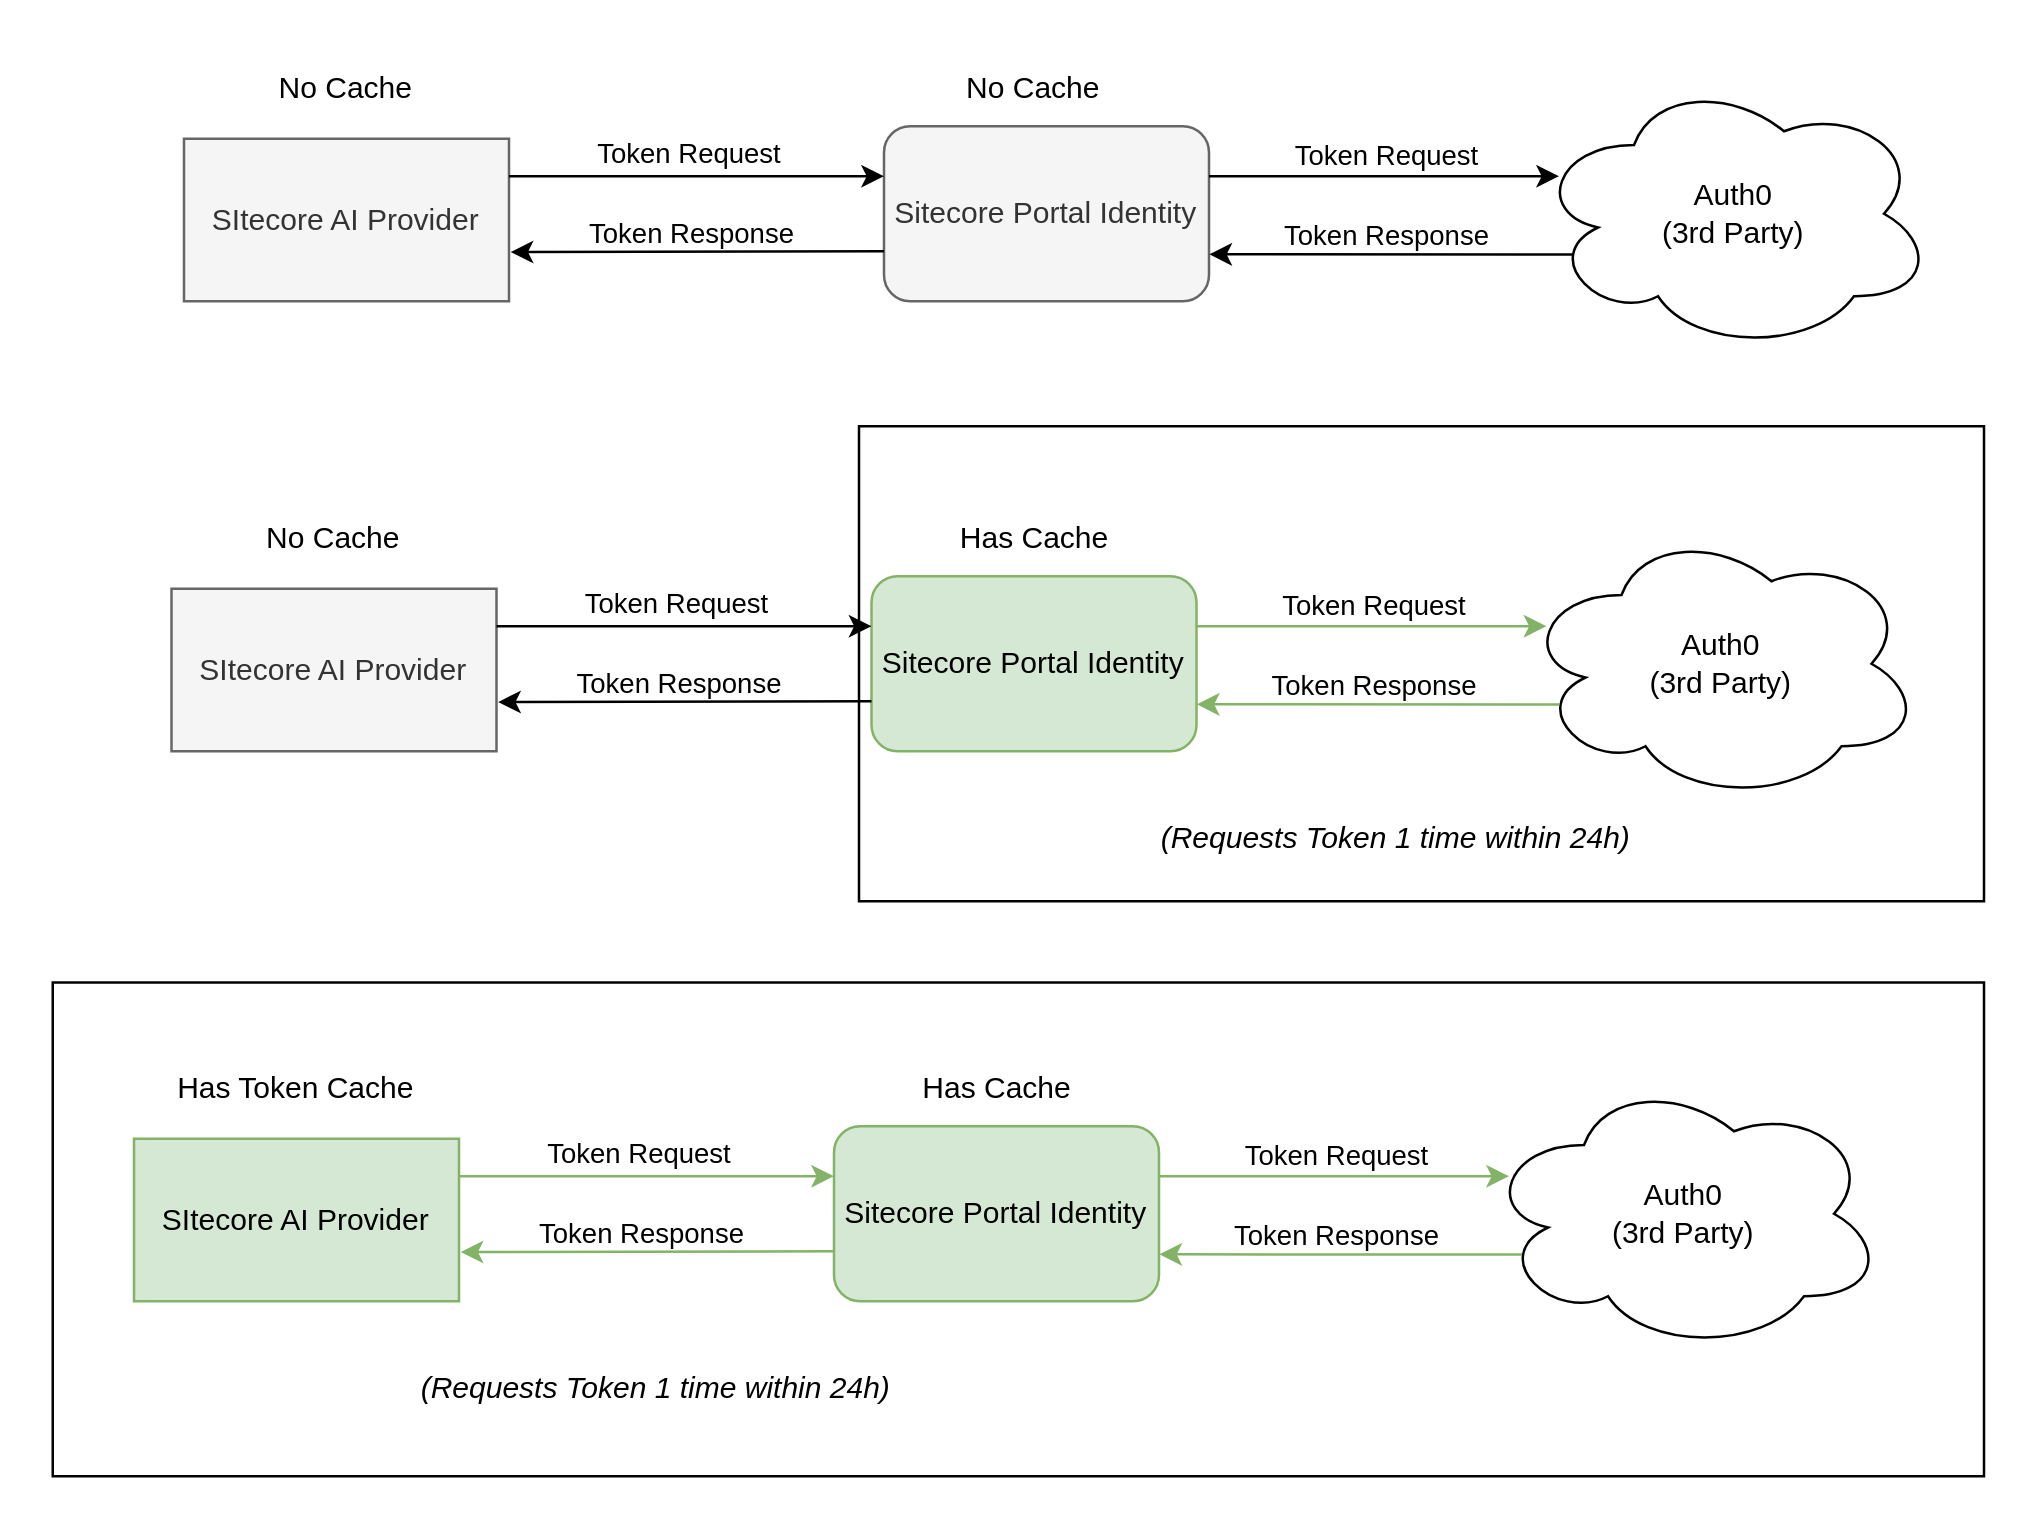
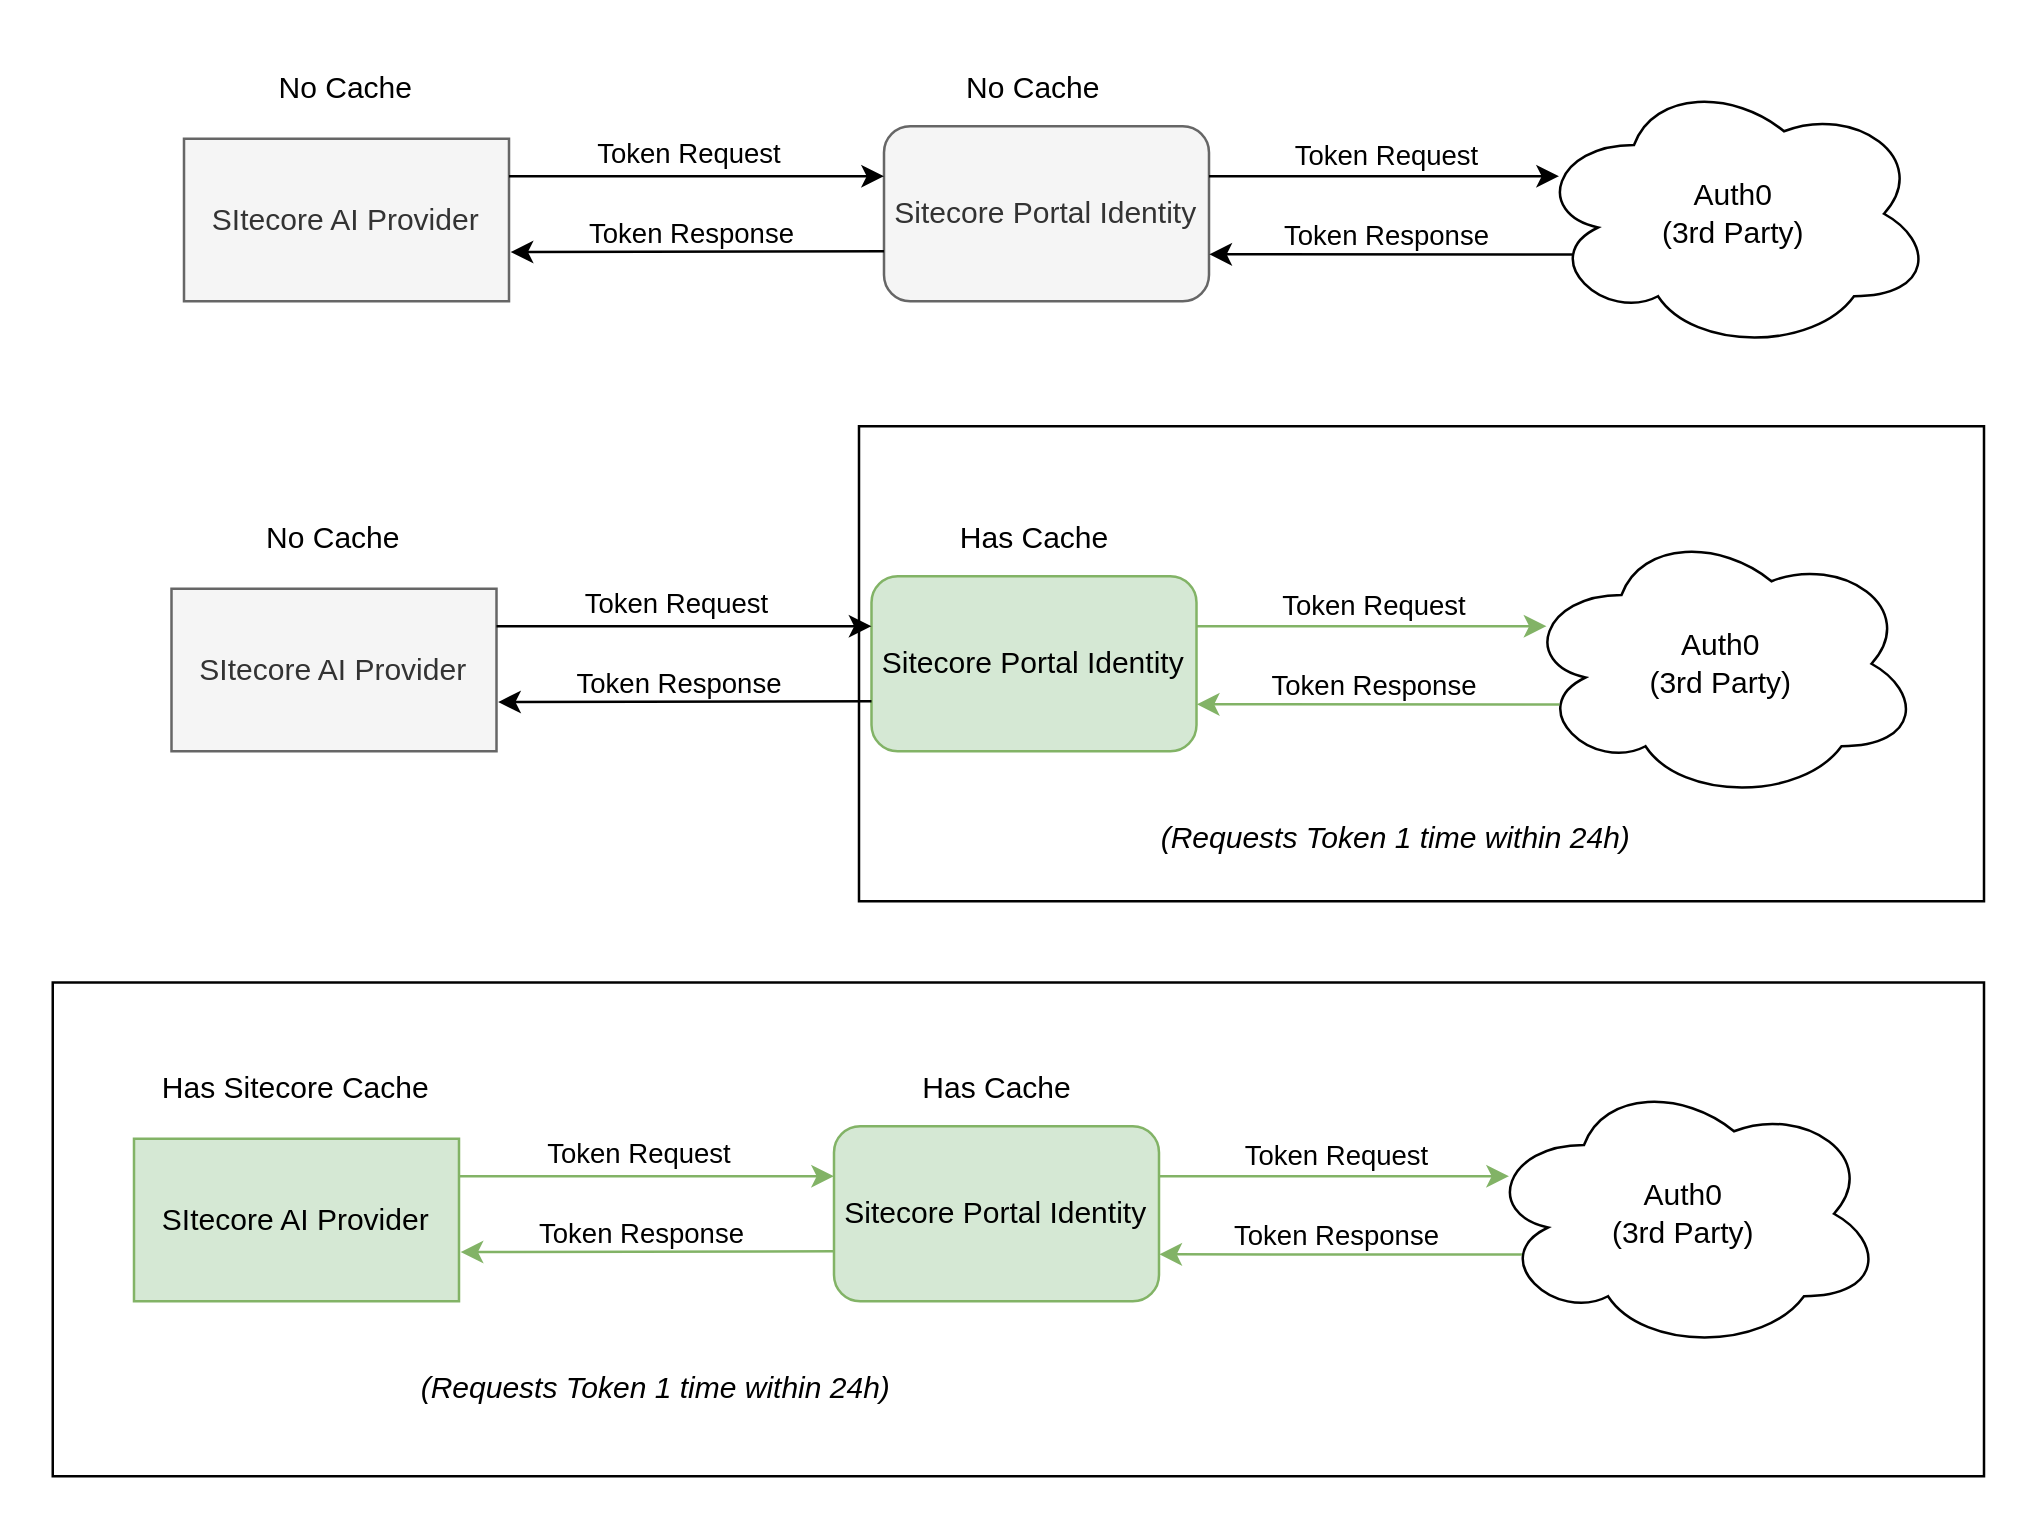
(296, 1089) -> (296, 1089)
